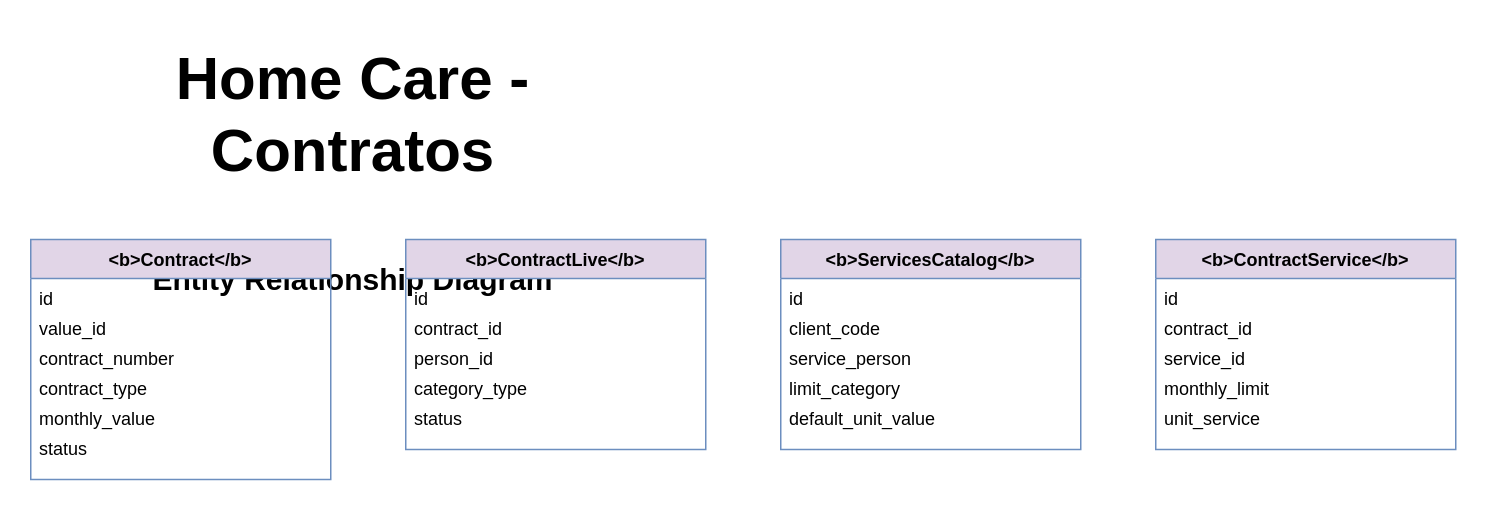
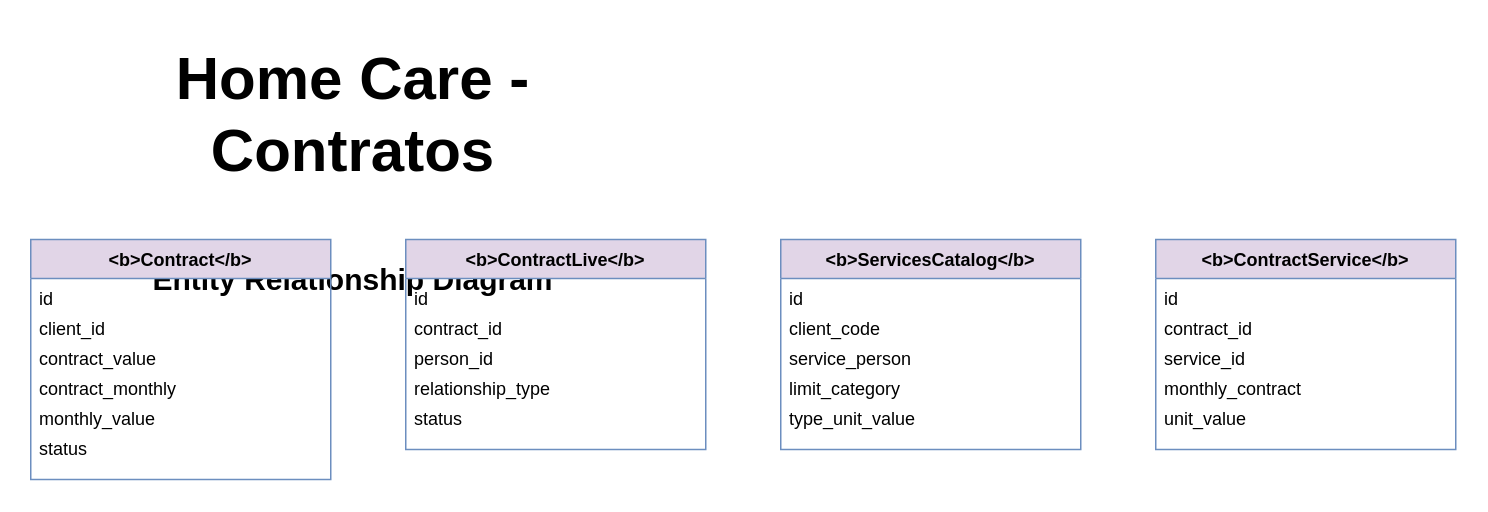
(75, 329) -> (77, 329)
(115, 359) -> (107, 359)
(105, 389) -> (117, 389)
(480, 389) -> (493, 389)
(1220, 389) -> (1242, 389)
(873, 419) -> (860, 419)
(1220, 419) -> (1210, 419)
